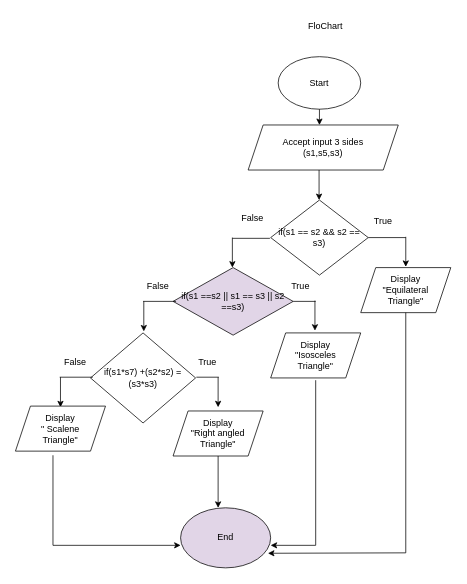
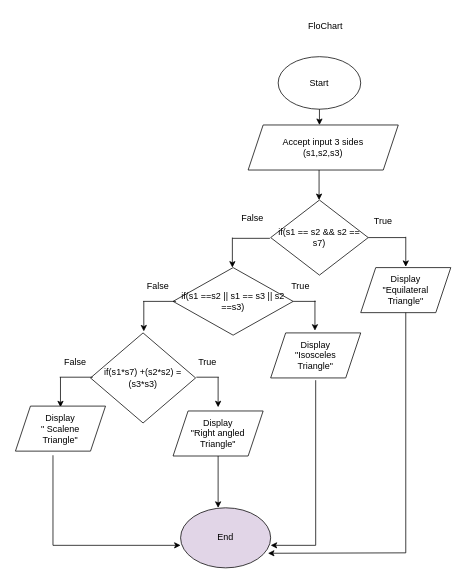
(323, 147) -> (323, 147)
(319, 237) -> (319, 237)
(233, 301) -> (233, 301)
